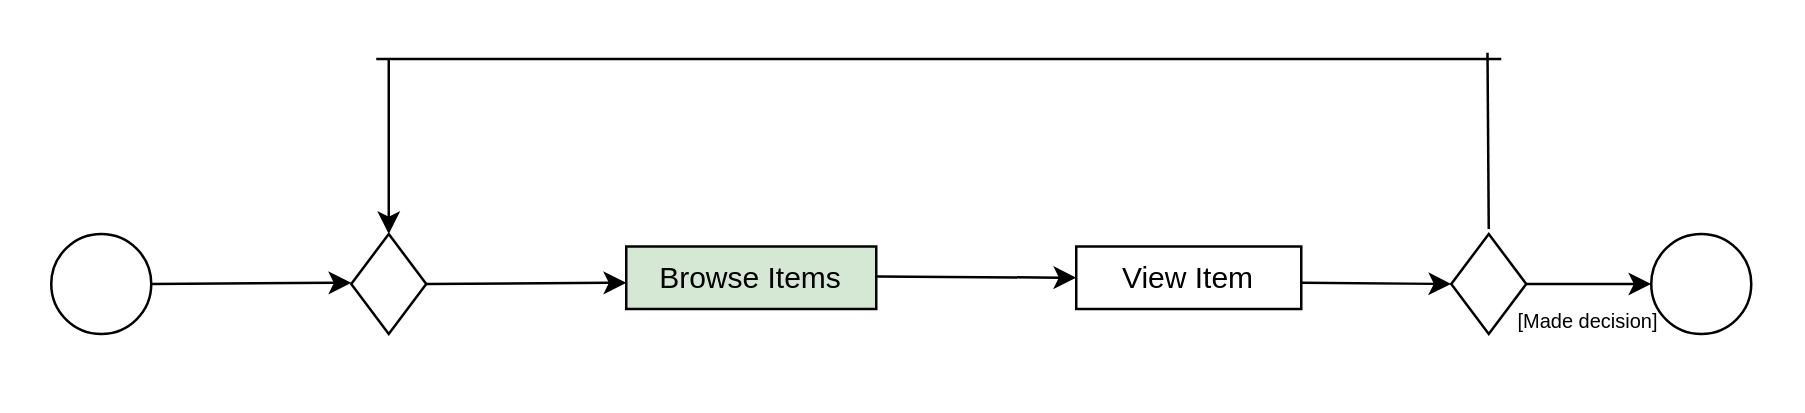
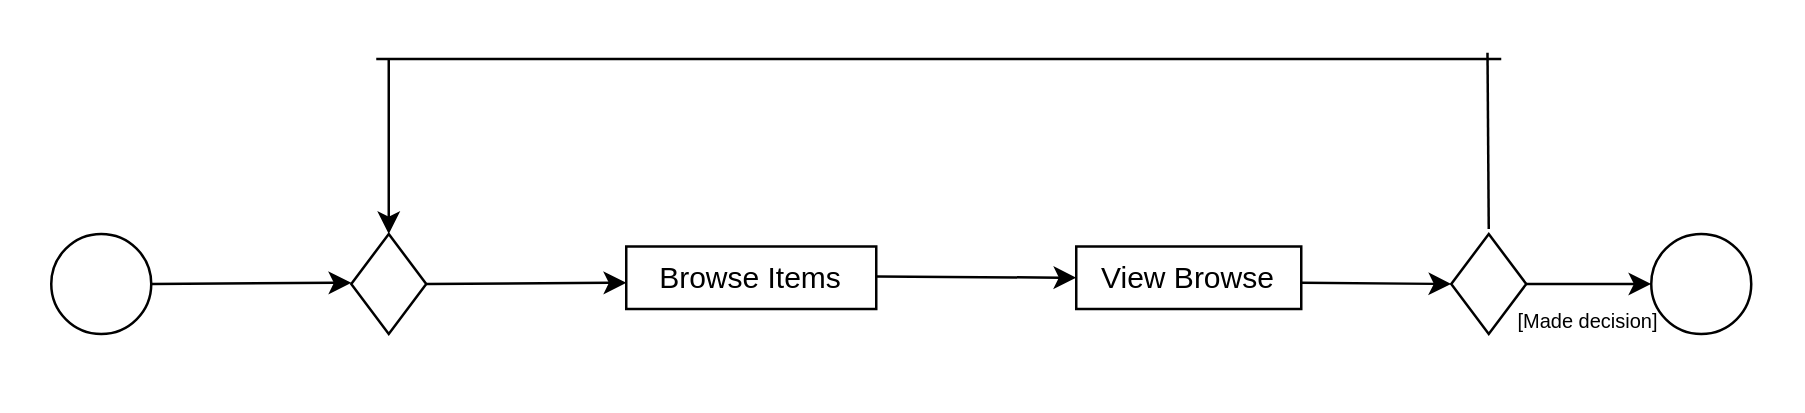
(751, 278) -> (751, 278)
(1189, 279) -> (1189, 279)
